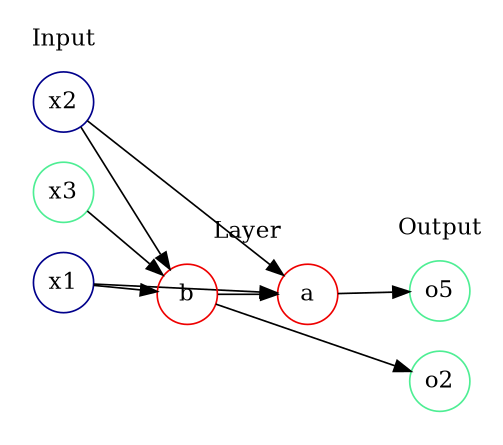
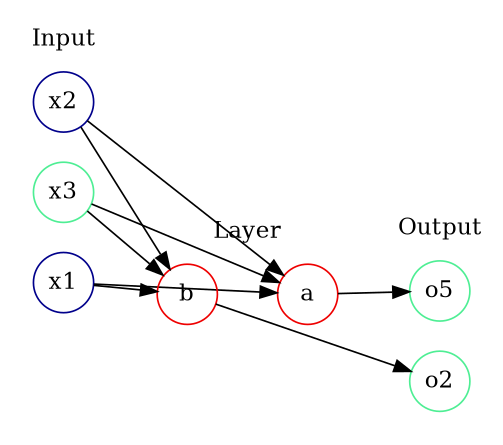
(239, 294) -> (178, 240)
